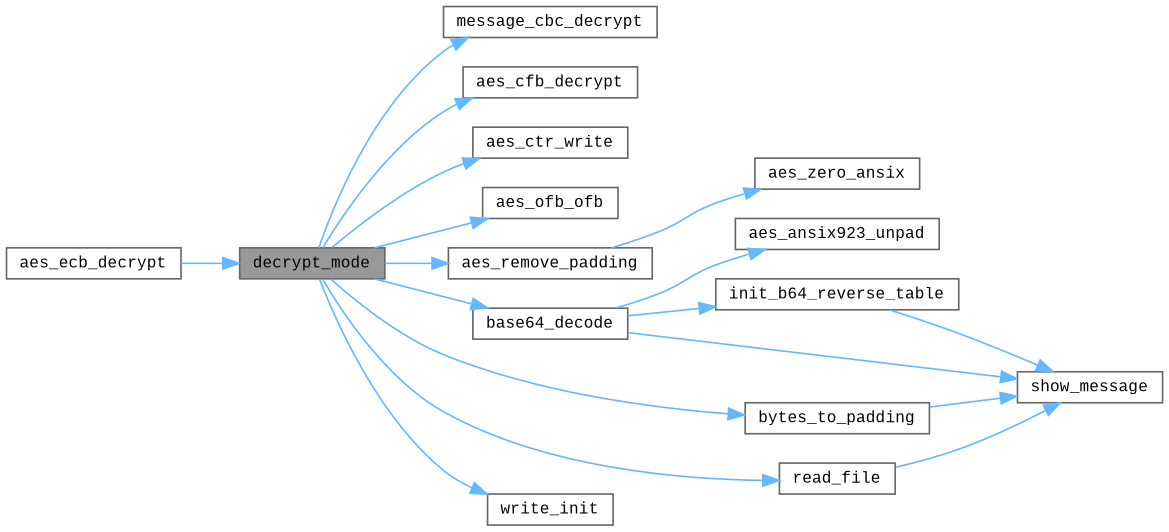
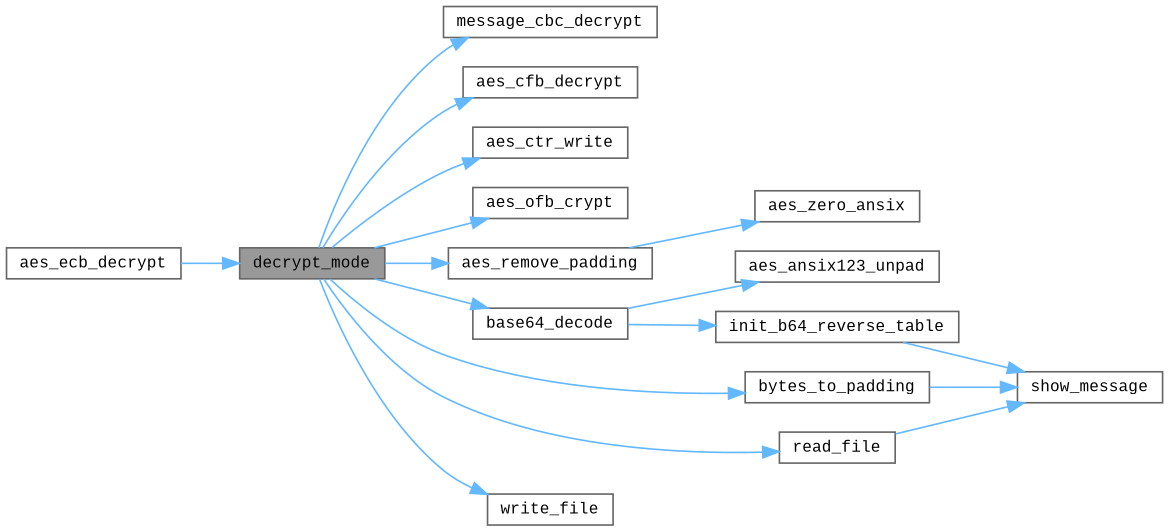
(550, 203) -> (550, 203)
(837, 234) -> (837, 267)
(814, 355) -> none
(550, 510) -> (550, 510)
